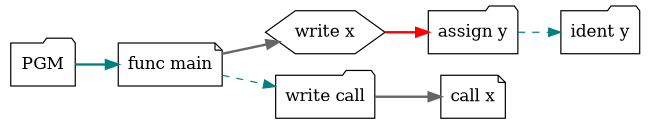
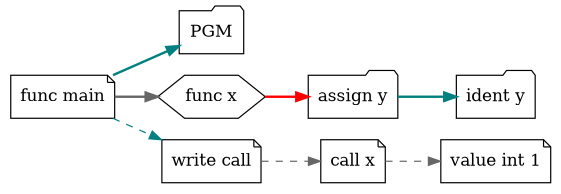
(325, 32) -> (211, 97)
(533, 32) -> (421, 97)
(90, 64) -> (140, 63)
(325, 97) -> (211, 161)
(402, 97) -> (285, 161)
none -> (496, 161)
